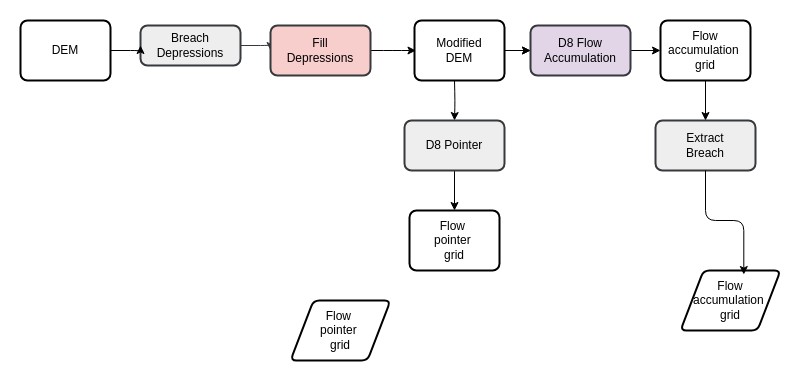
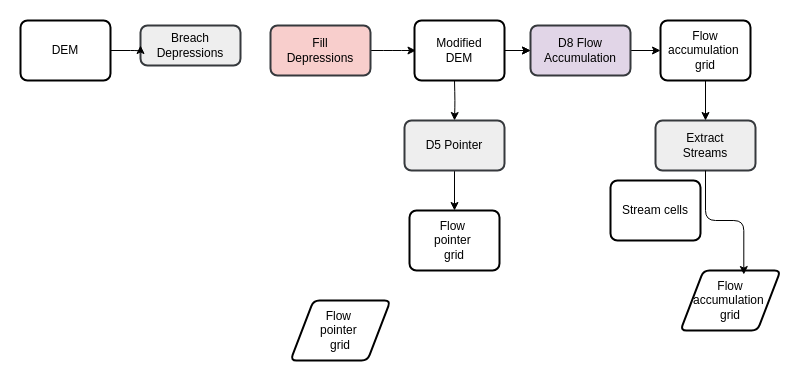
(256, 46) -> none
(455, 146) -> (455, 146)
(706, 146) -> (706, 146)
none -> (656, 211)
